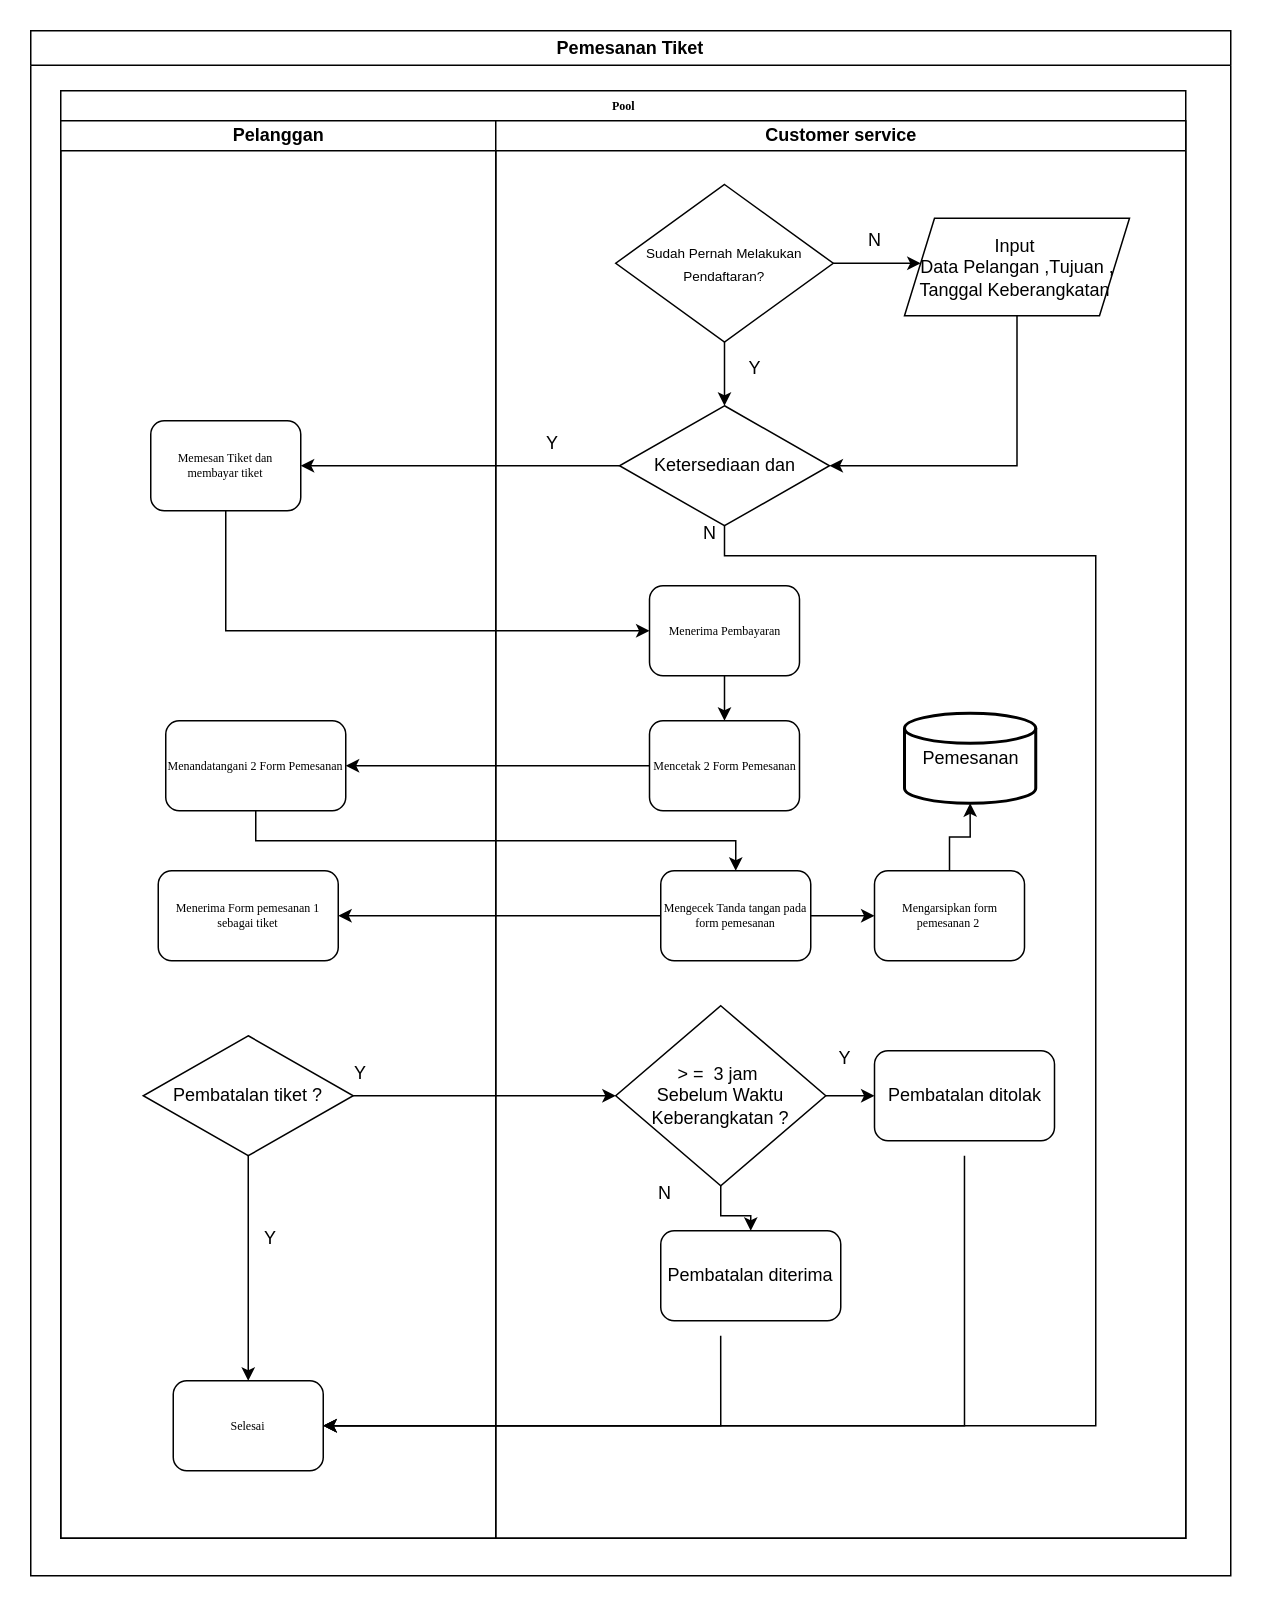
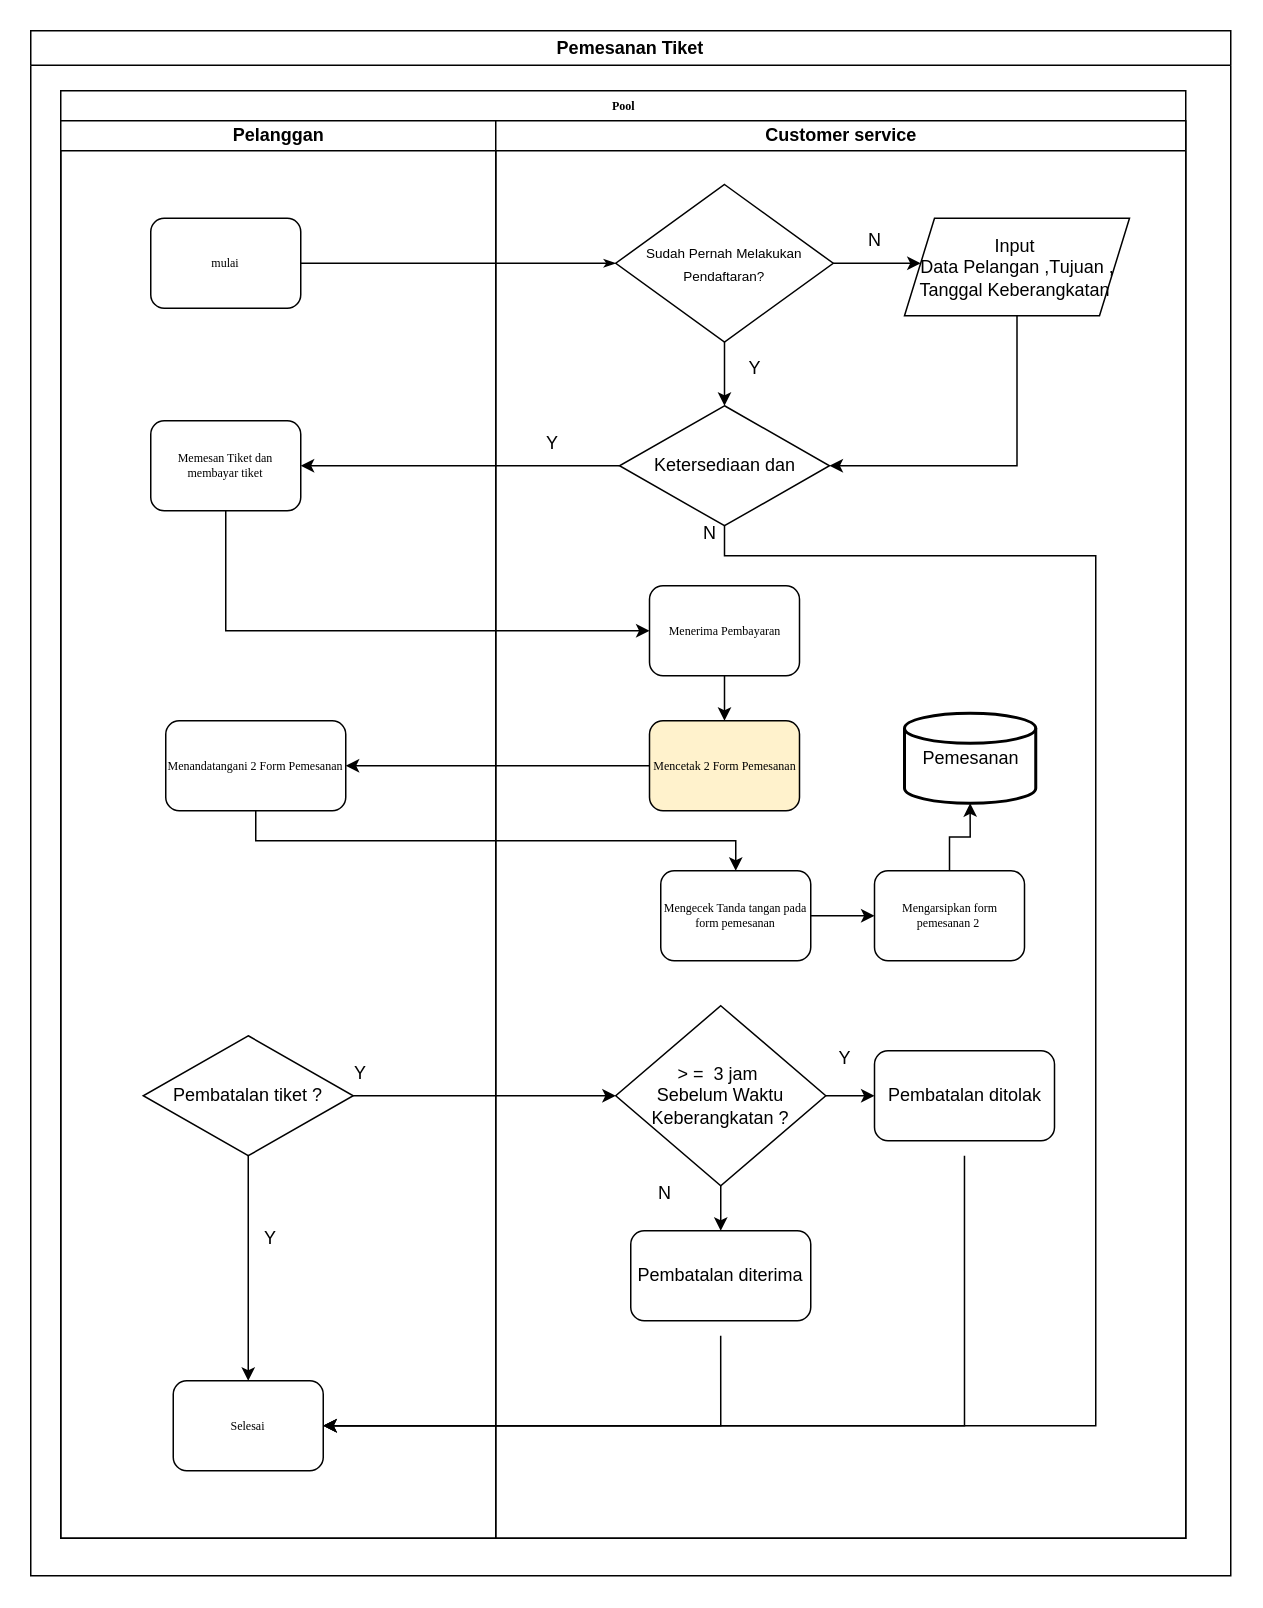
none -> (226, 263)
none -> (454, 263)
(725, 766) -> (725, 766)
(248, 916) -> none
(504, 916) -> none
(751, 1276) -> (721, 1276)
